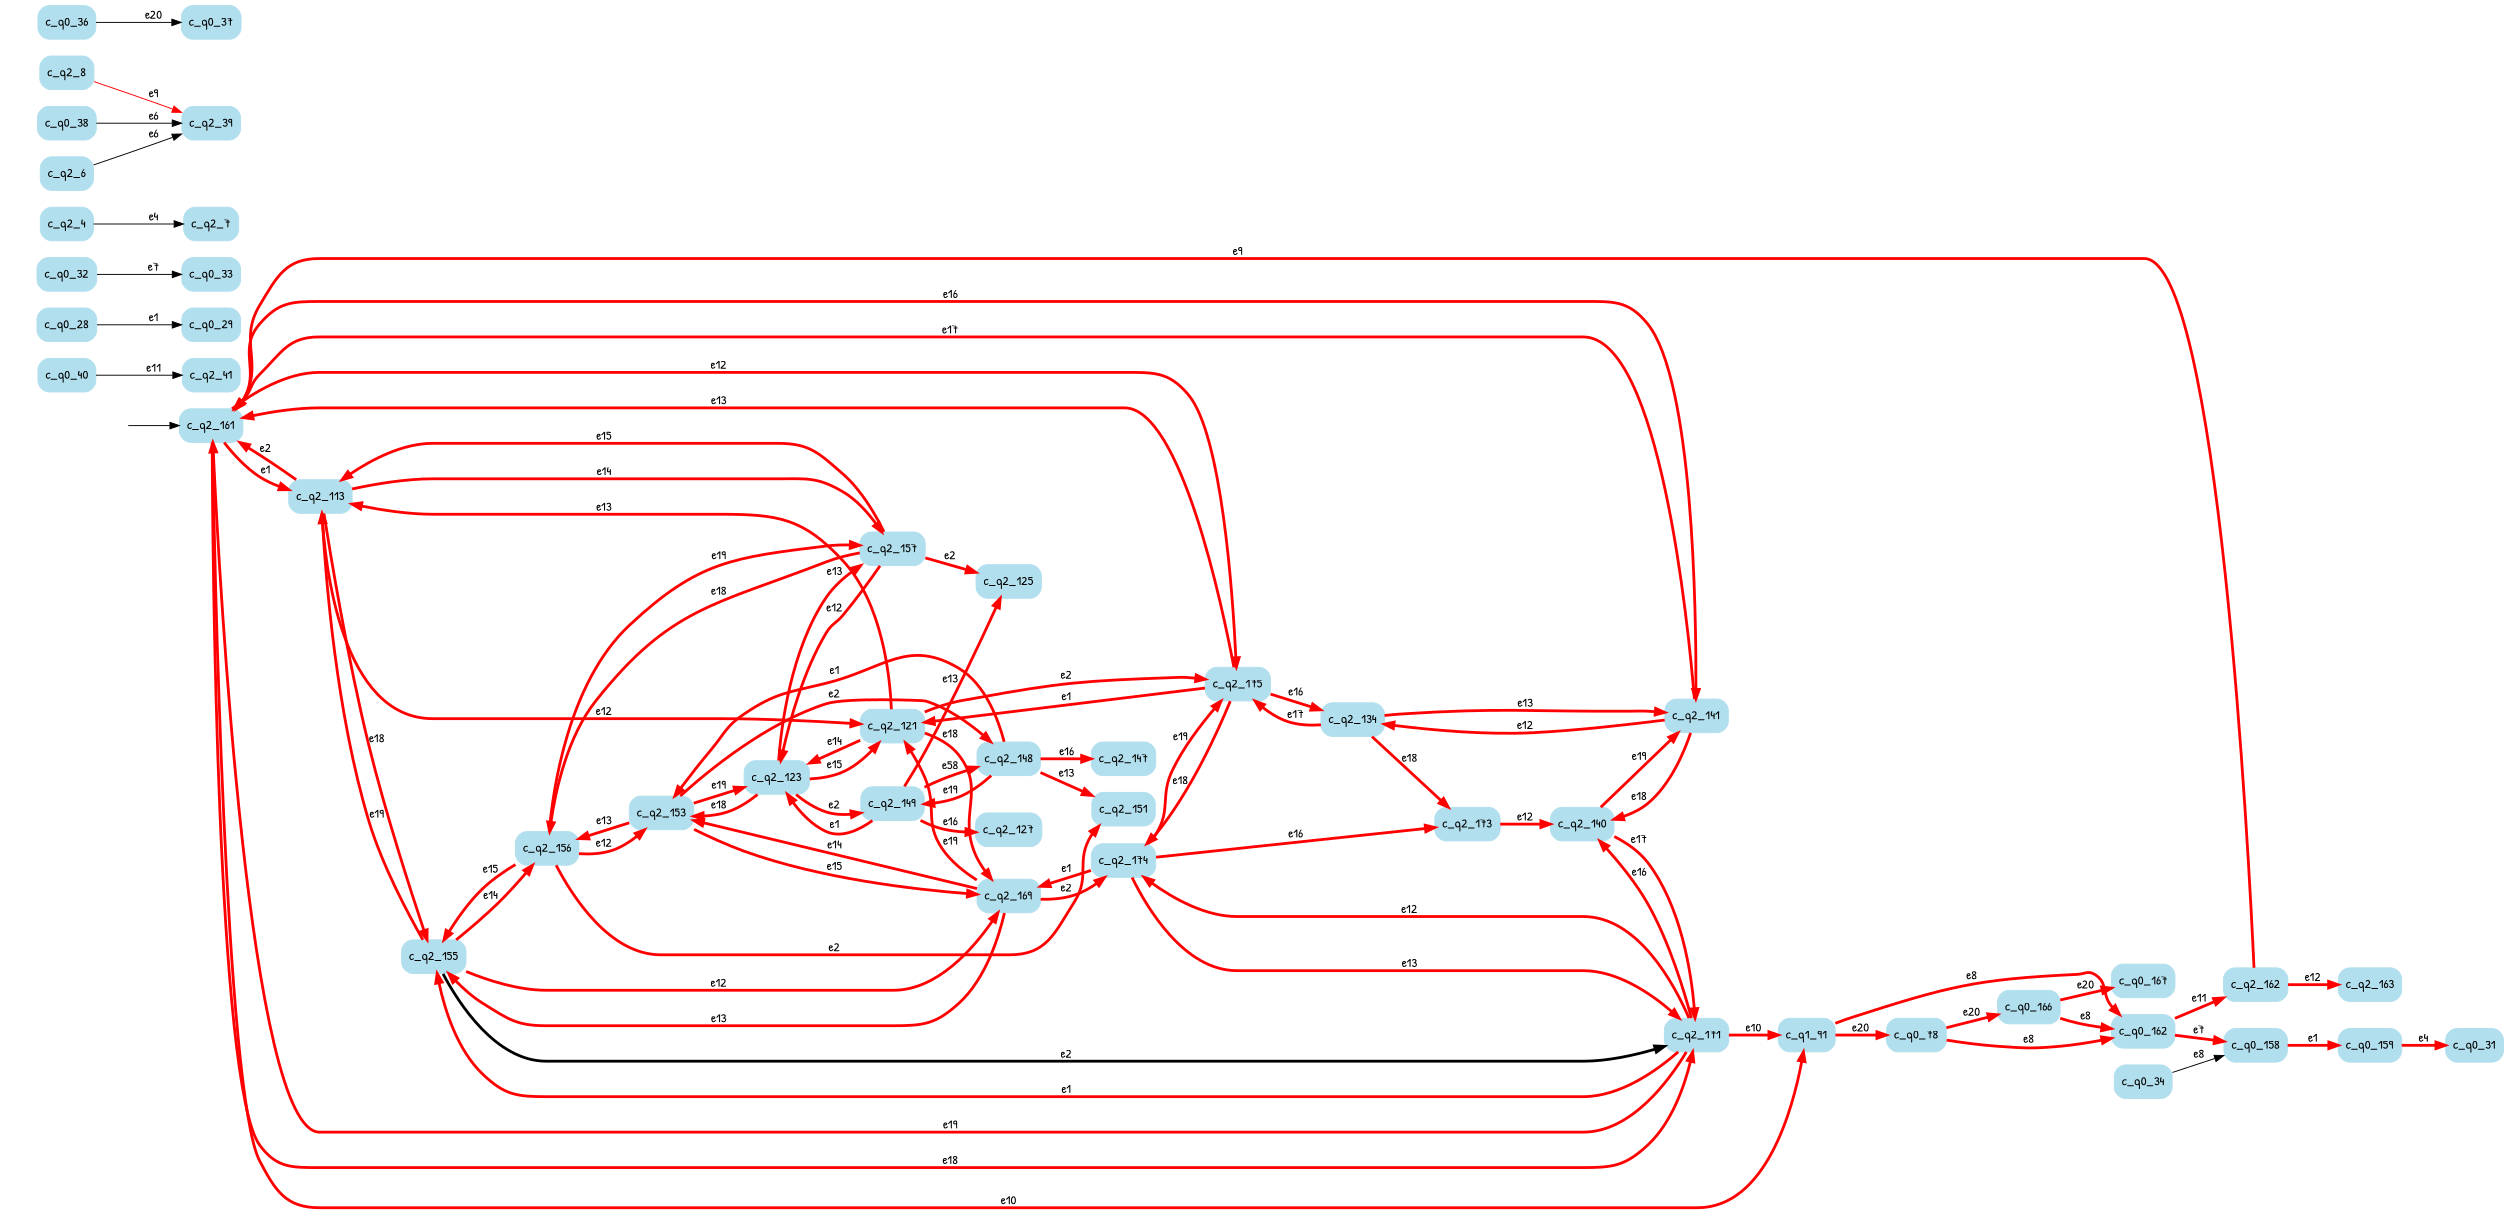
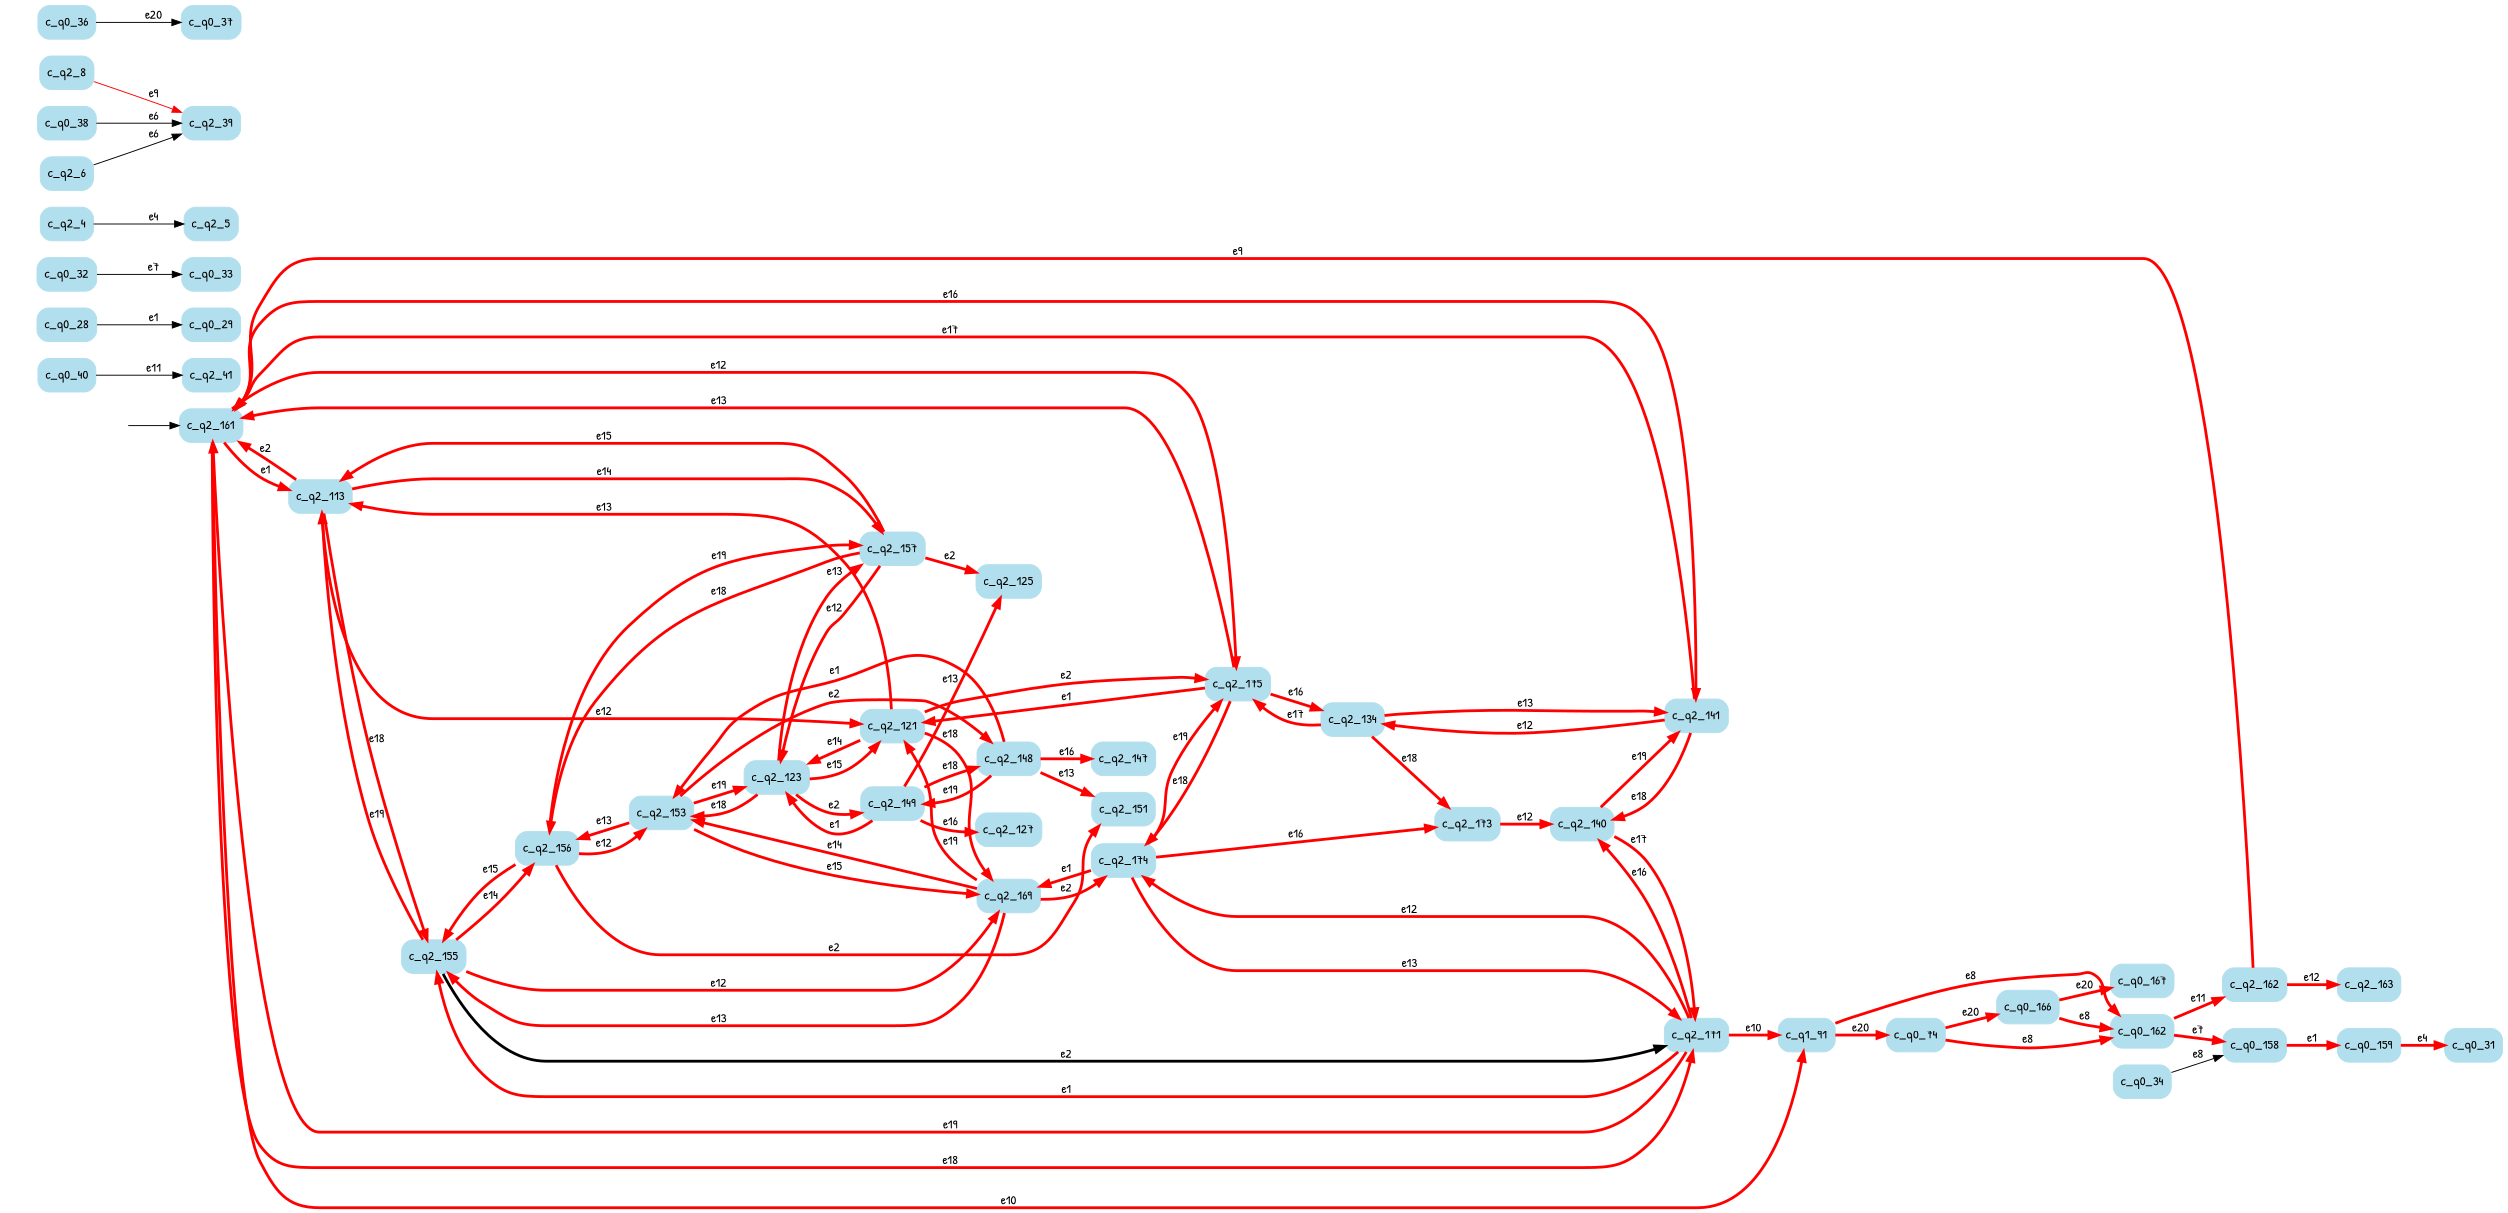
(211, 224) -> (211, 224)
(950, 766) -> (950, 766)
(1916, 1035) -> (1916, 1035)
